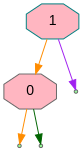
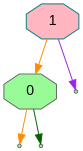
(30, 92) -> (30, 92)
